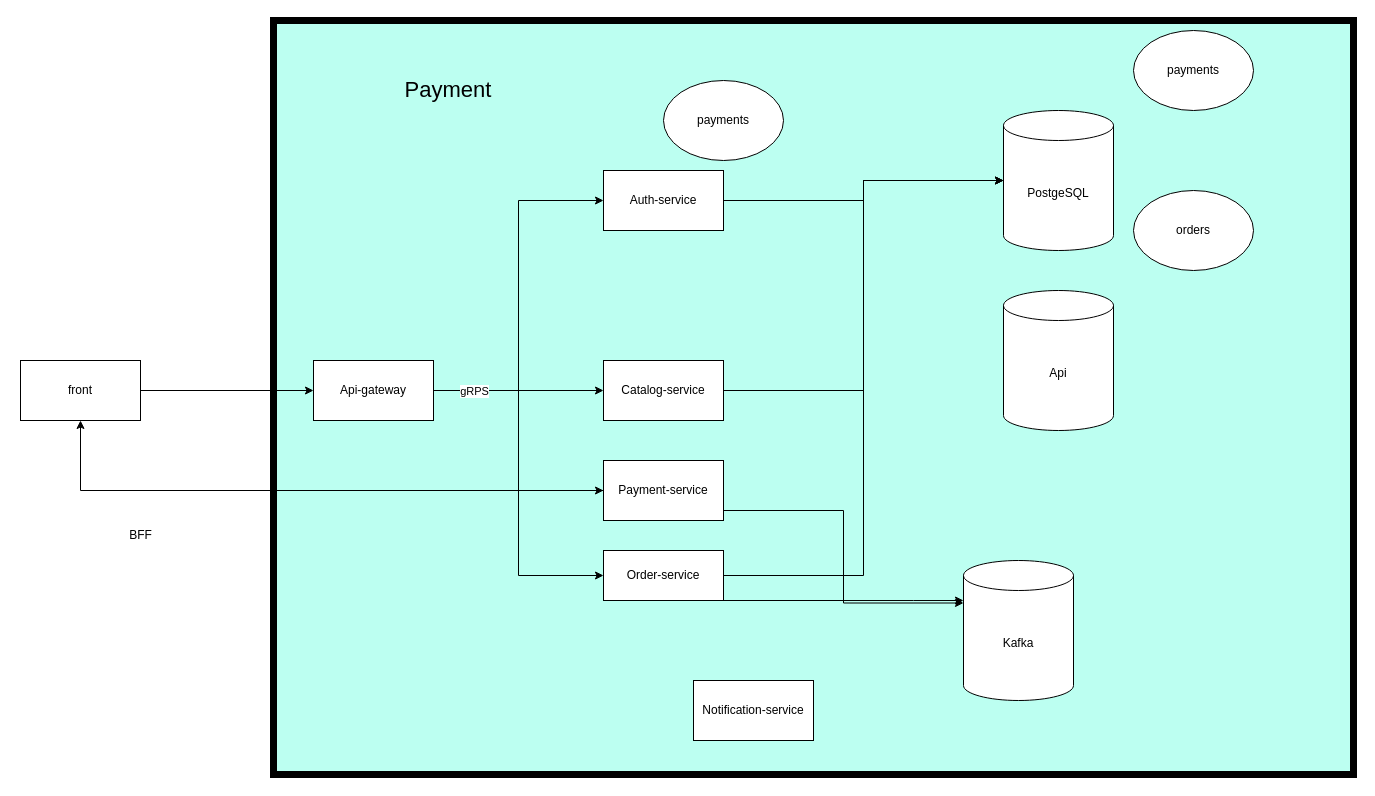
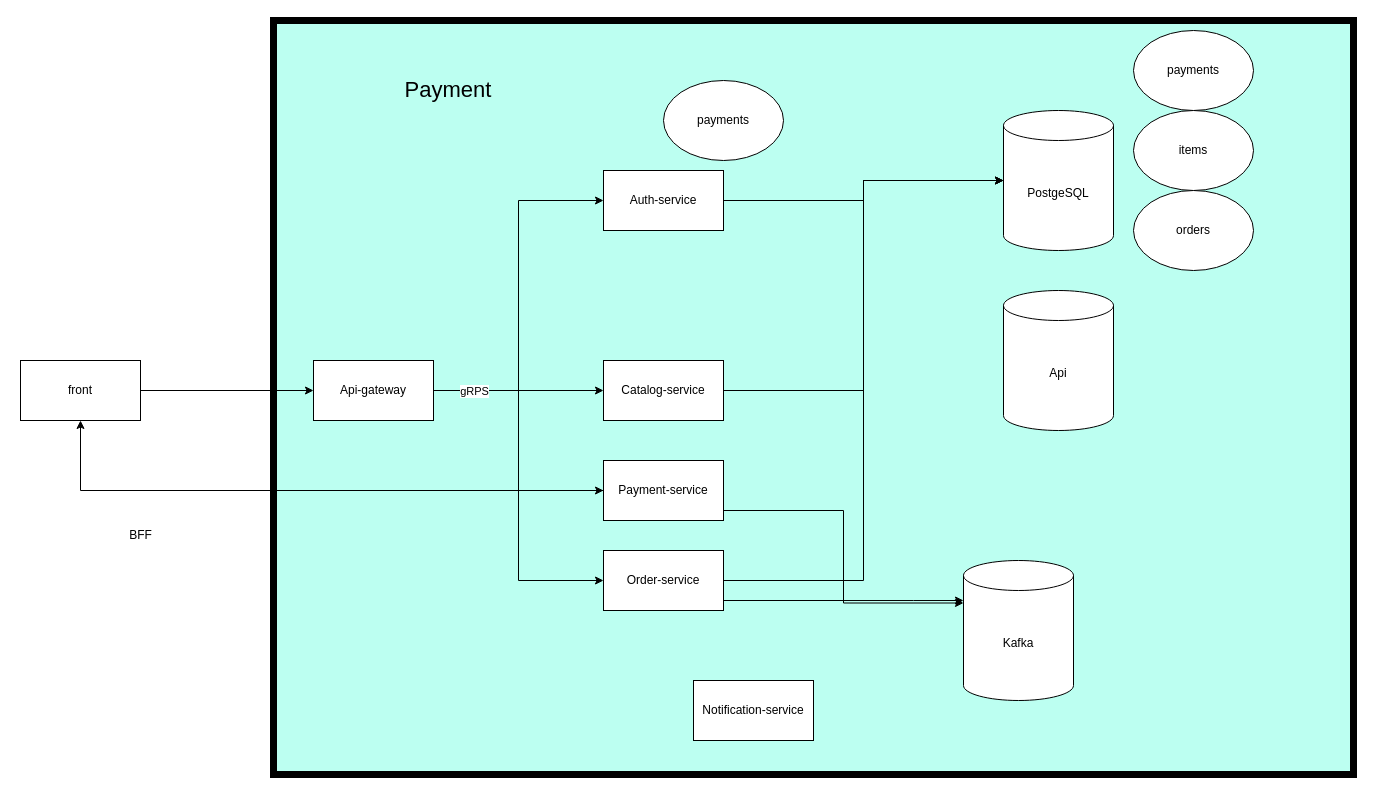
none -> (1194, 151)
(664, 576) -> (664, 581)
